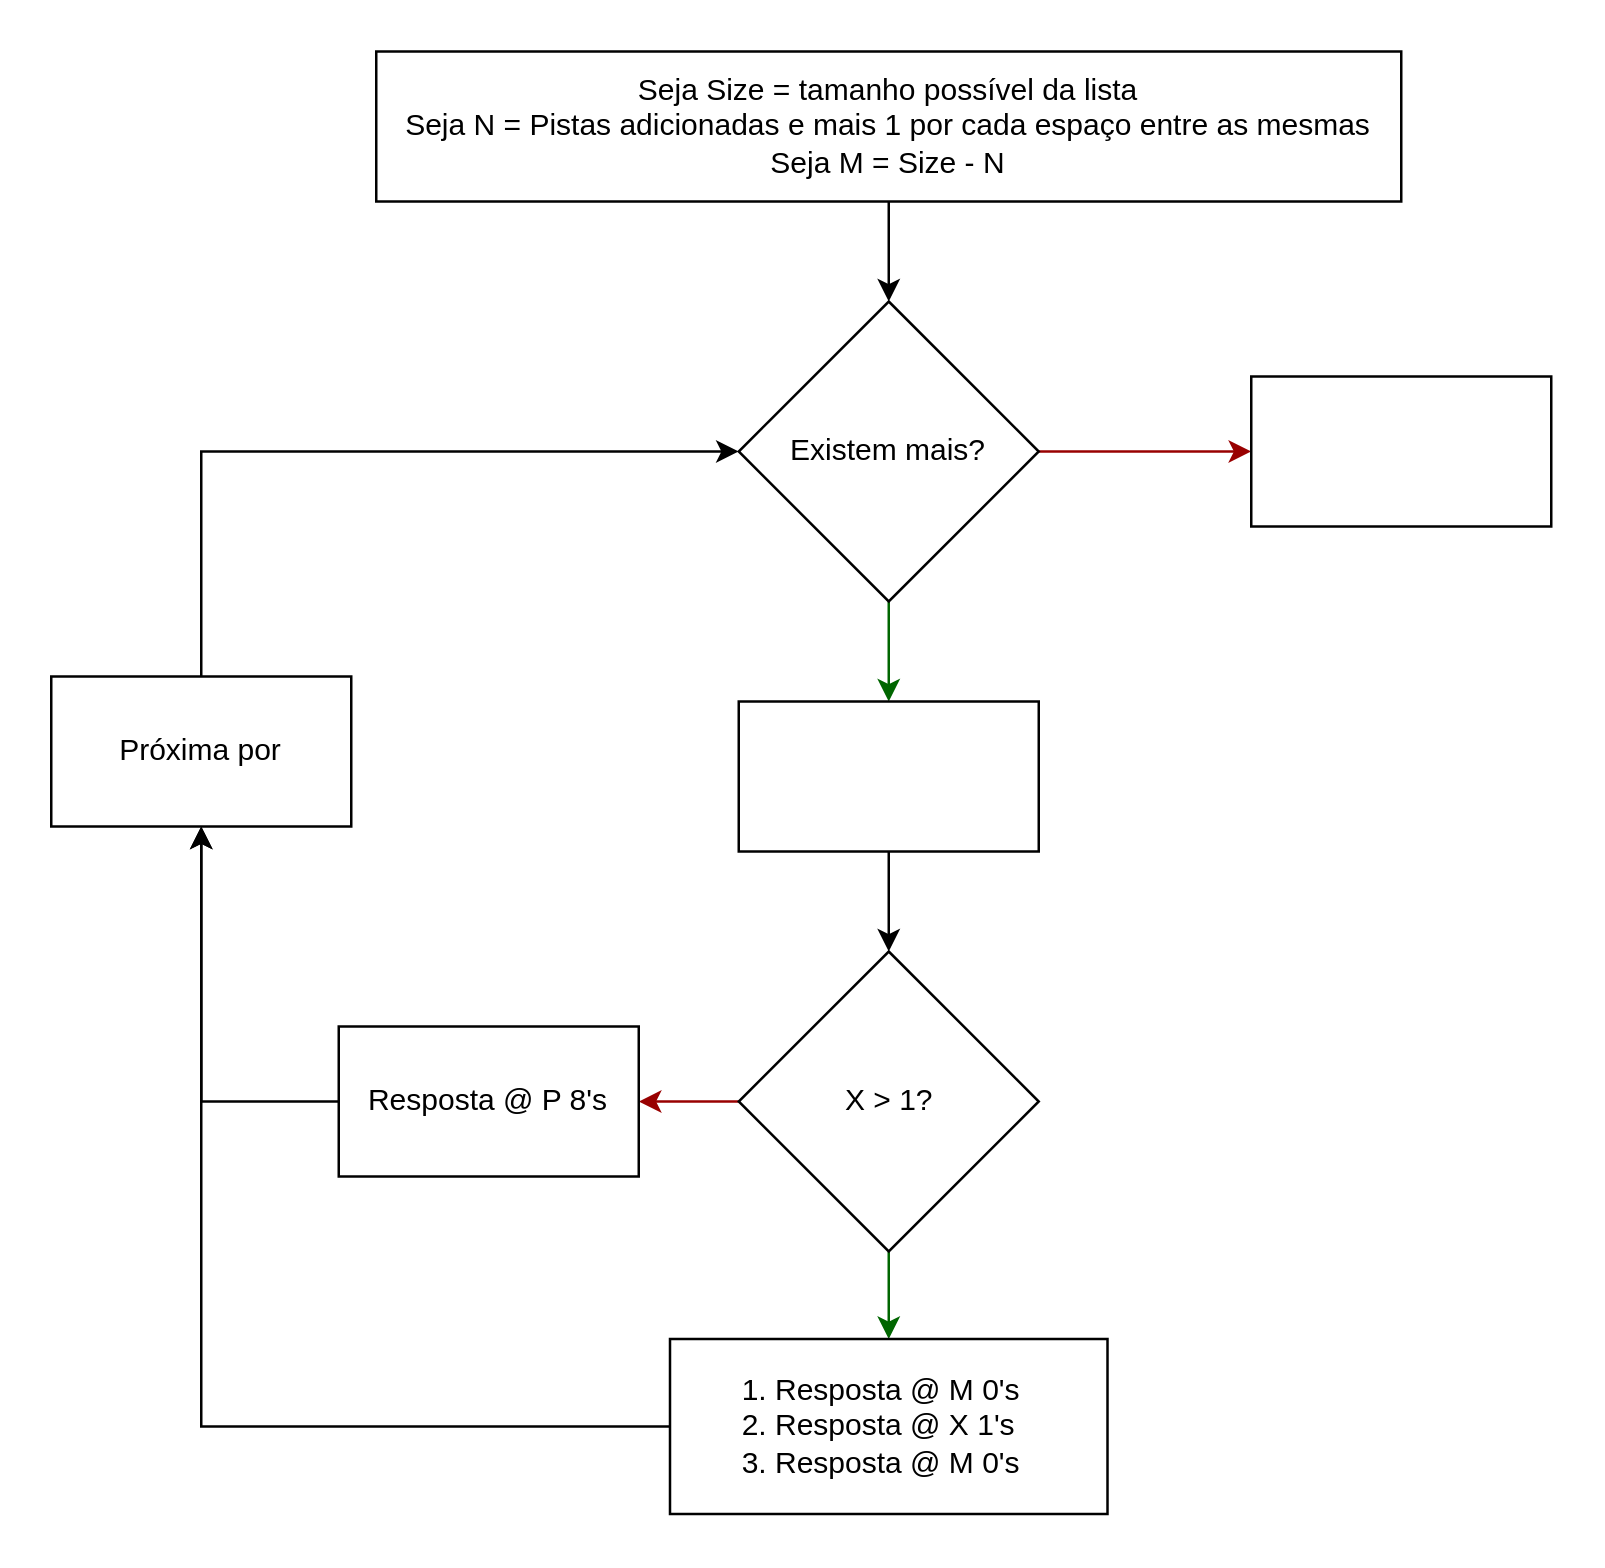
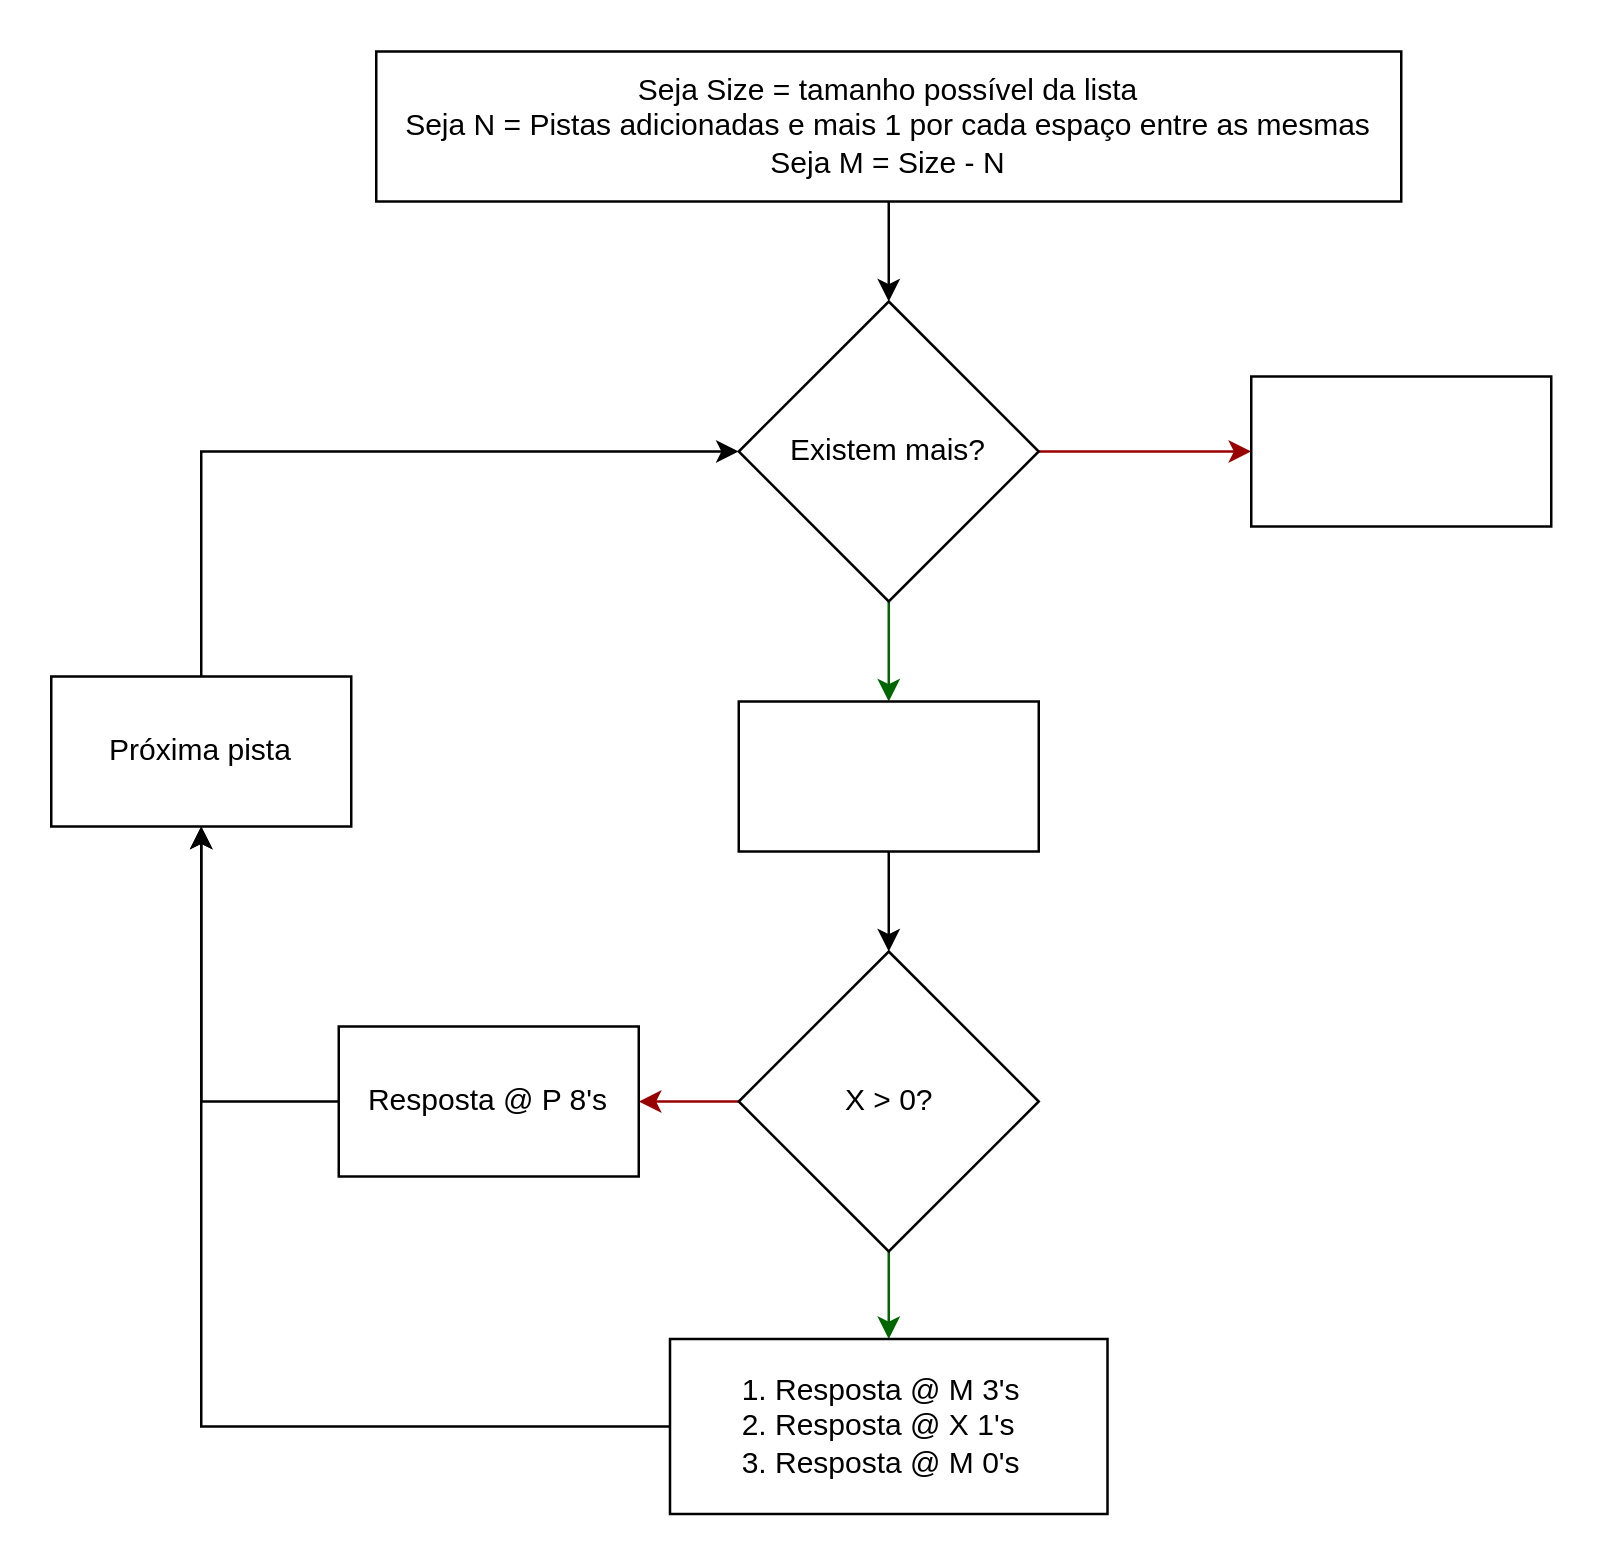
(201, 751) -> (201, 751)
(890, 1101) -> (890, 1101)
(795, 1426) -> (795, 1426)
